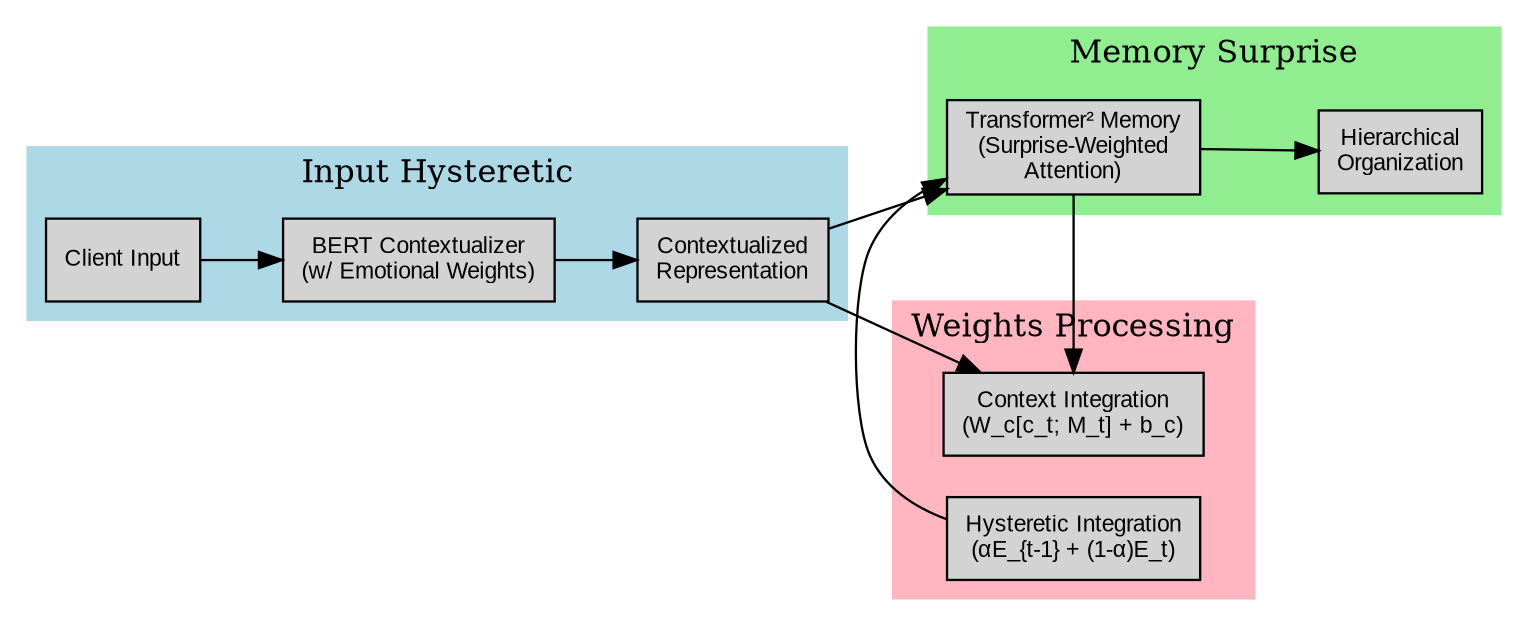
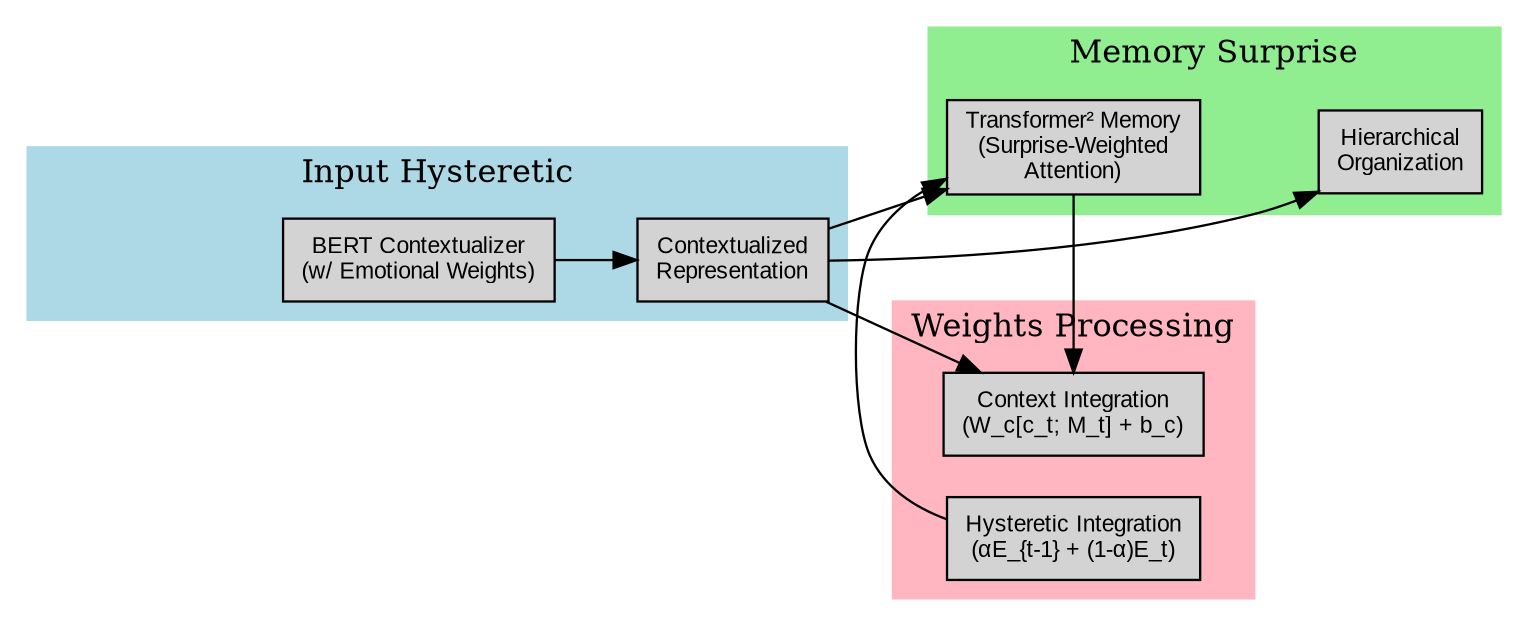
(1248, 150) -> (1053, 248)
(123, 260) -> none
